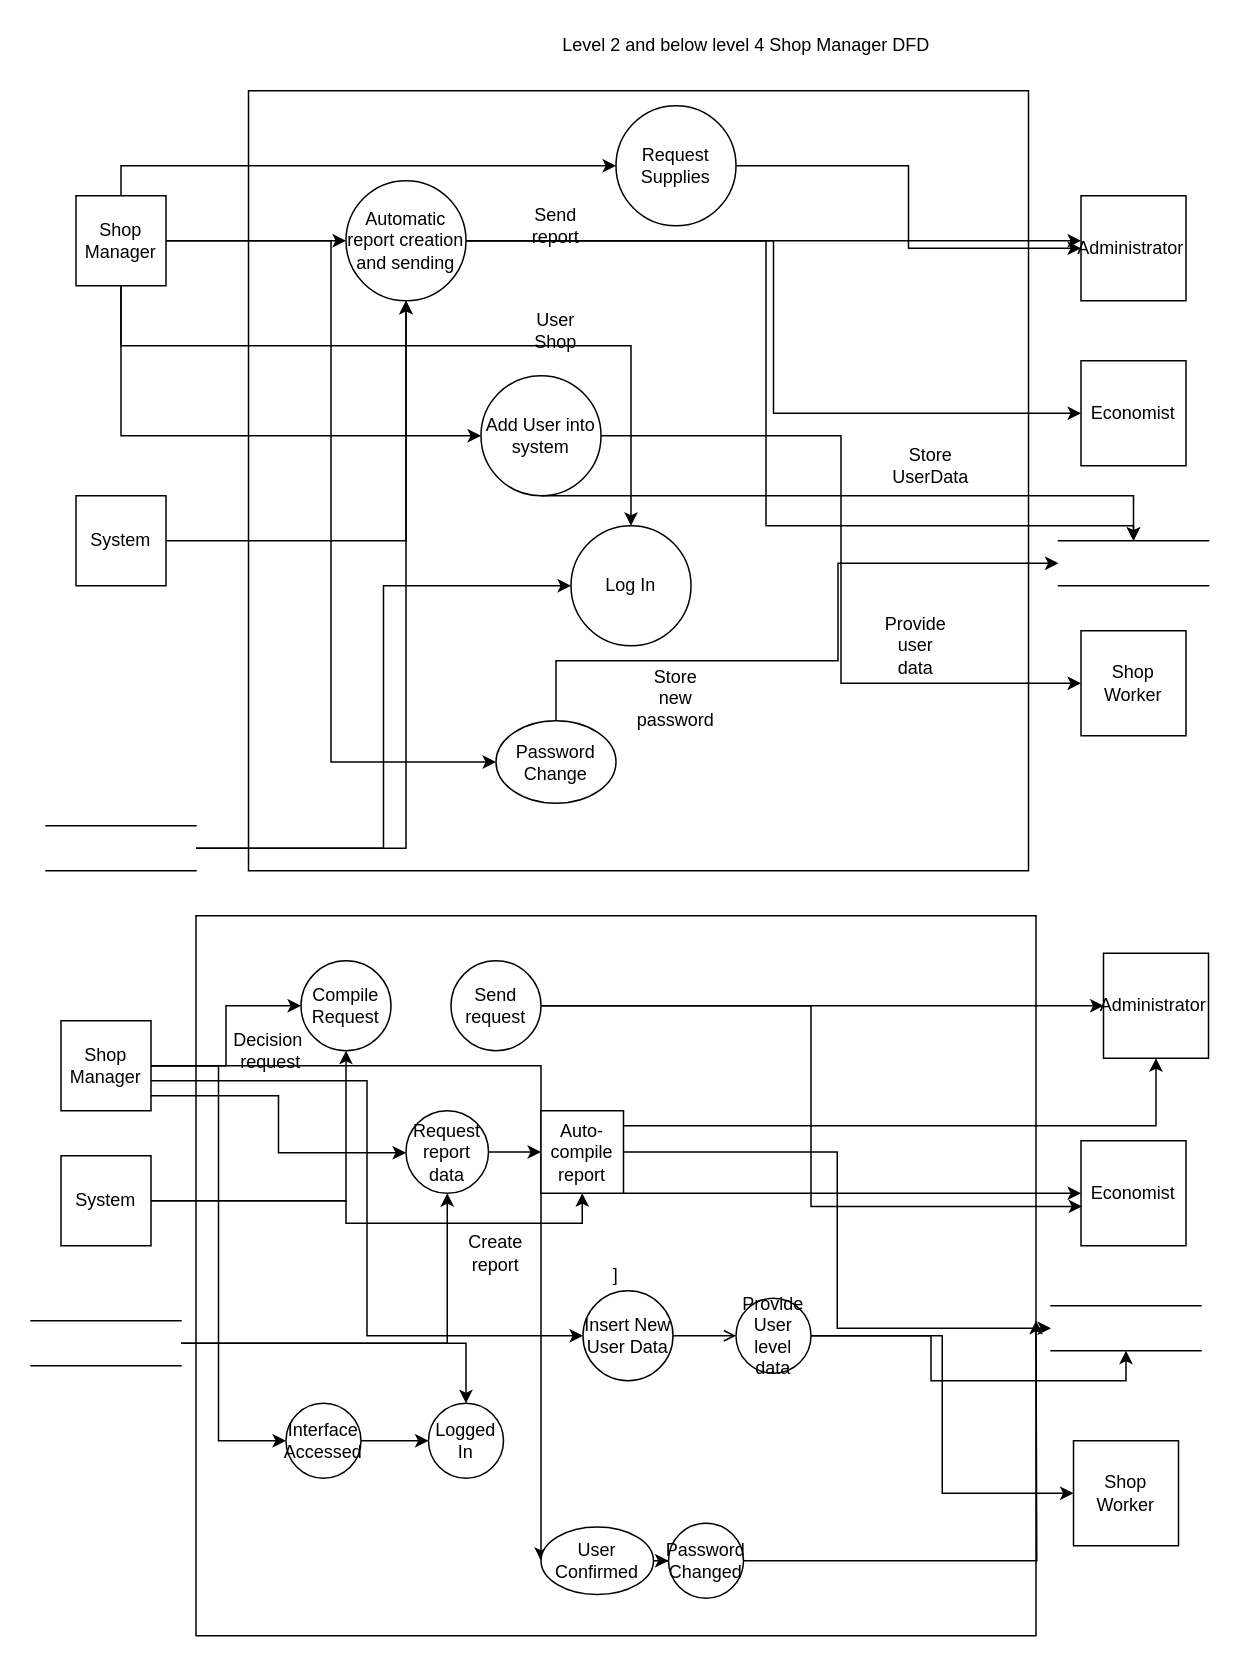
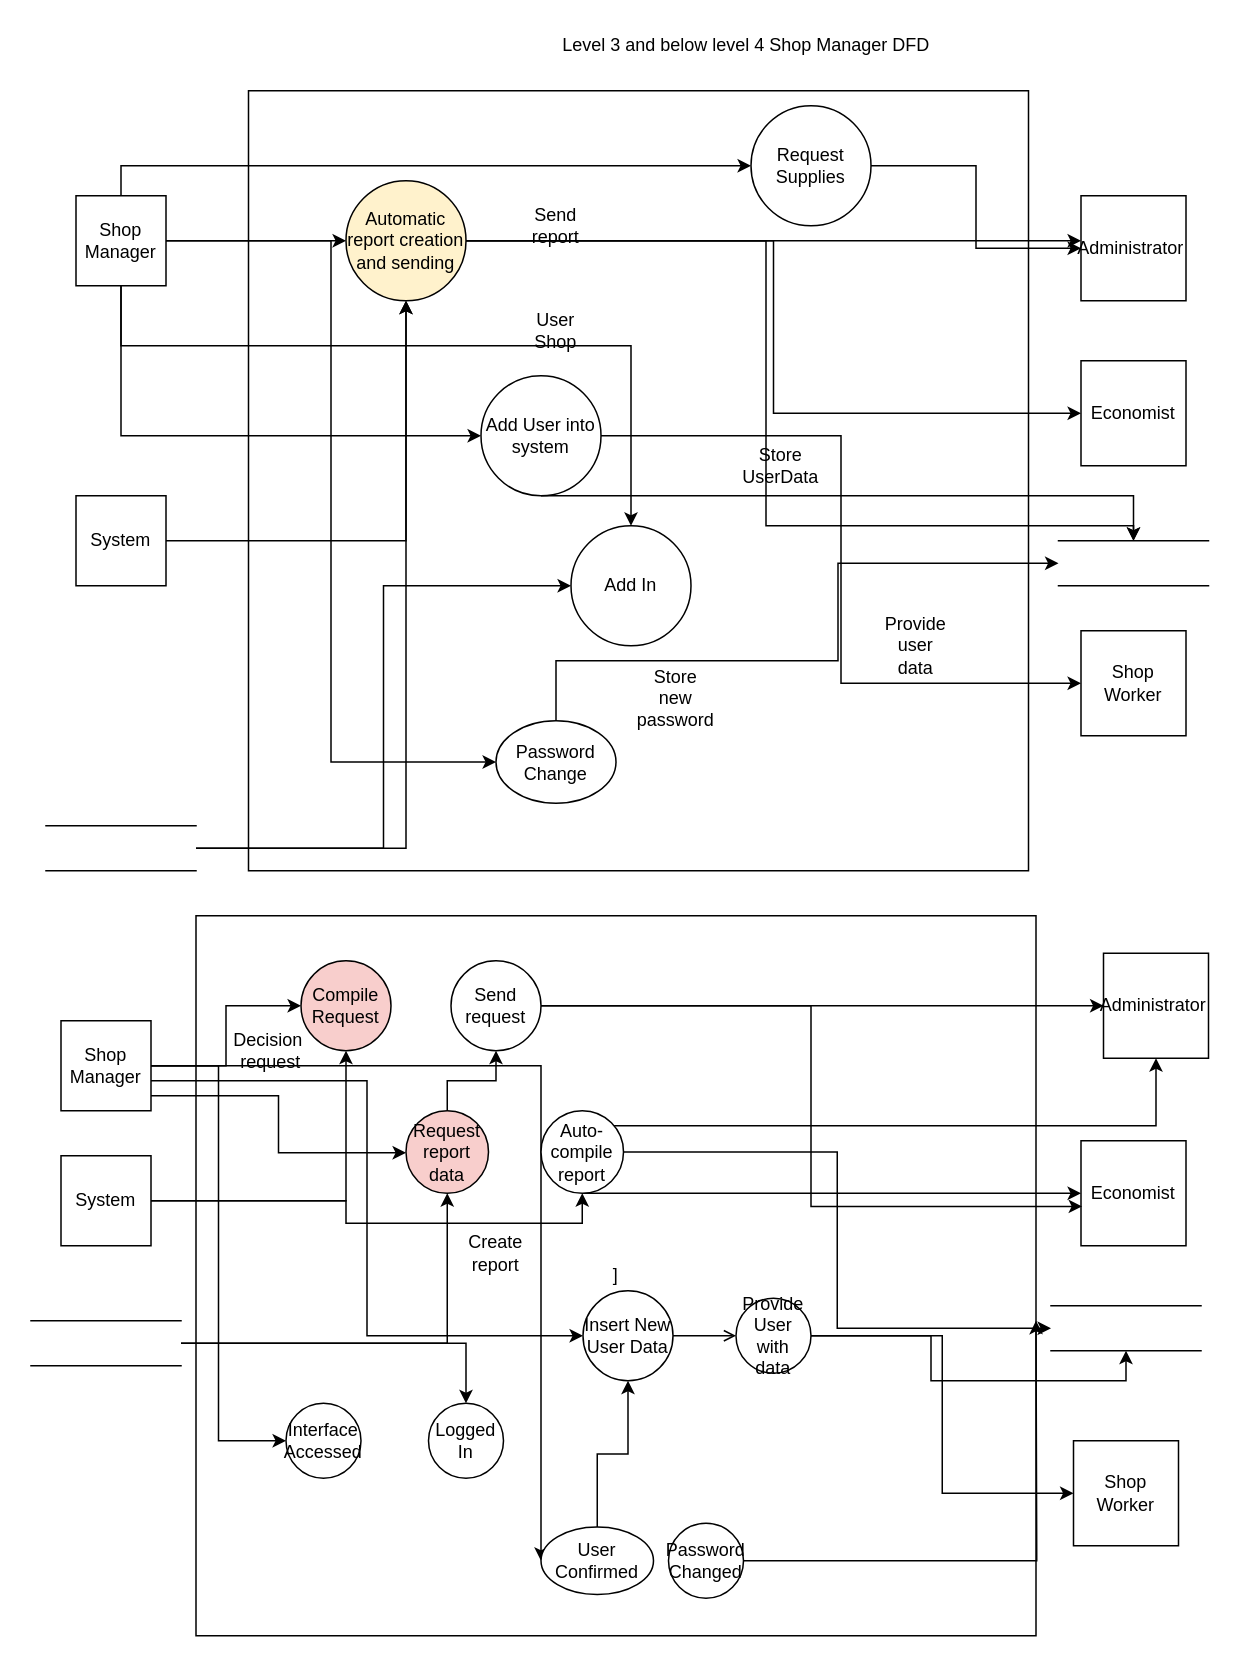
(746, 46) -> (746, 46)
(676, 166) -> (811, 166)
(406, 241) -> (406, 241)
(931, 466) -> (781, 466)
(631, 586) -> (631, 586)
(346, 1006) -> (346, 1006)
(447, 1152) -> (447, 1152)
(516, 1152) -> (466, 1081)
(582, 1152) -> (582, 1152)
(773, 1336) -> (773, 1336)
(389, 1441) -> none
(661, 1561) -> (607, 1454)
